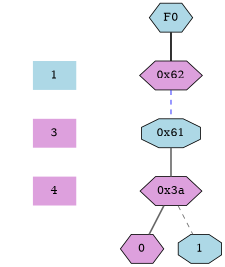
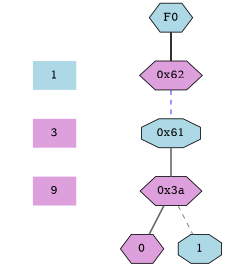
(55, 191) -> (55, 191)
